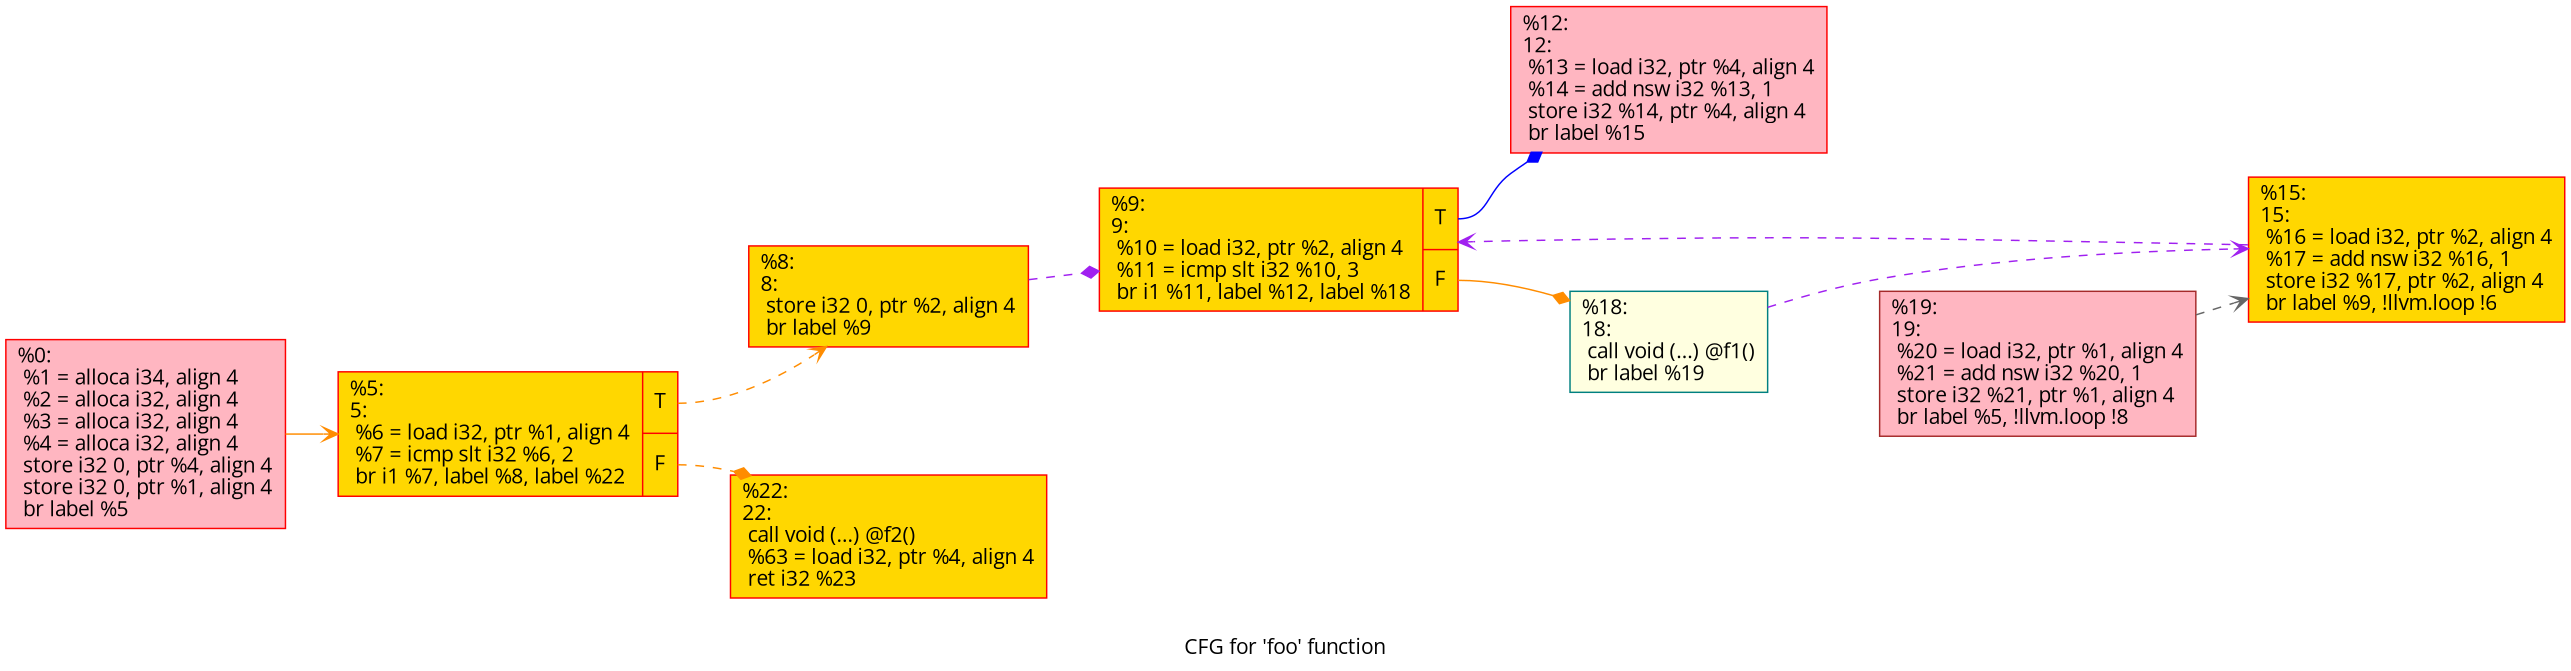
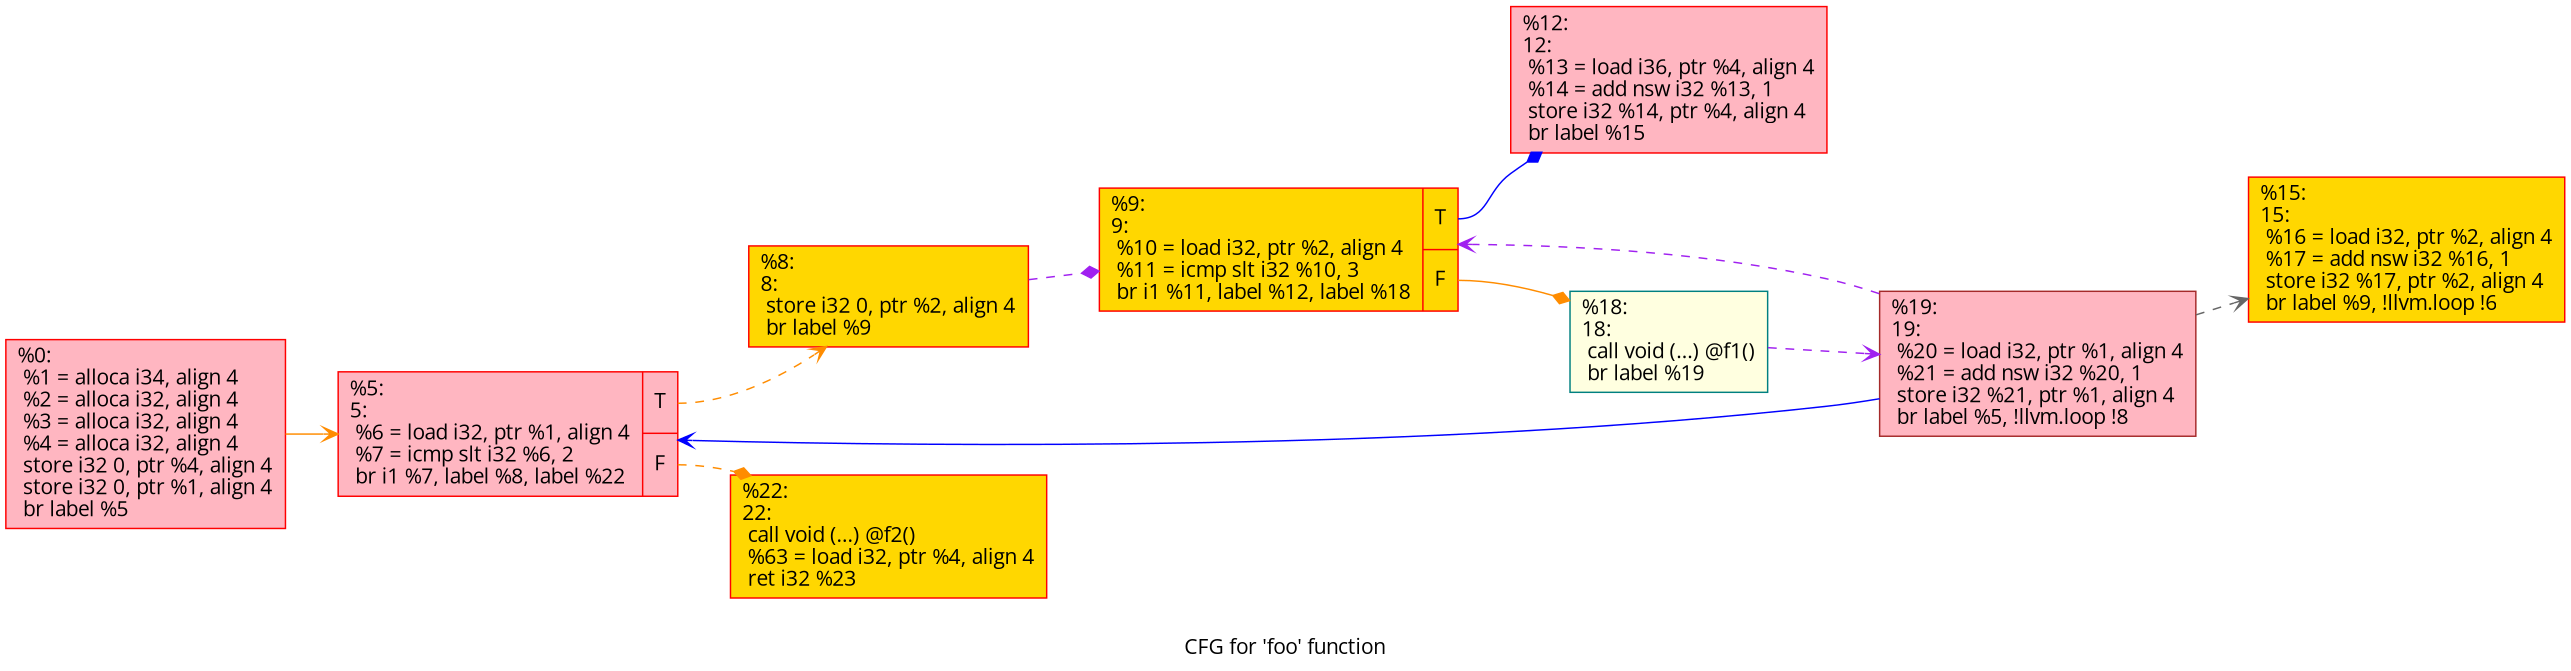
(1669, 68) -> (1669, 68)
(1861, 238) -> (1678, 256)
(1998, 263) -> (1816, 351)
(508, 434) -> (508, 434)
none -> (1287, 440)
